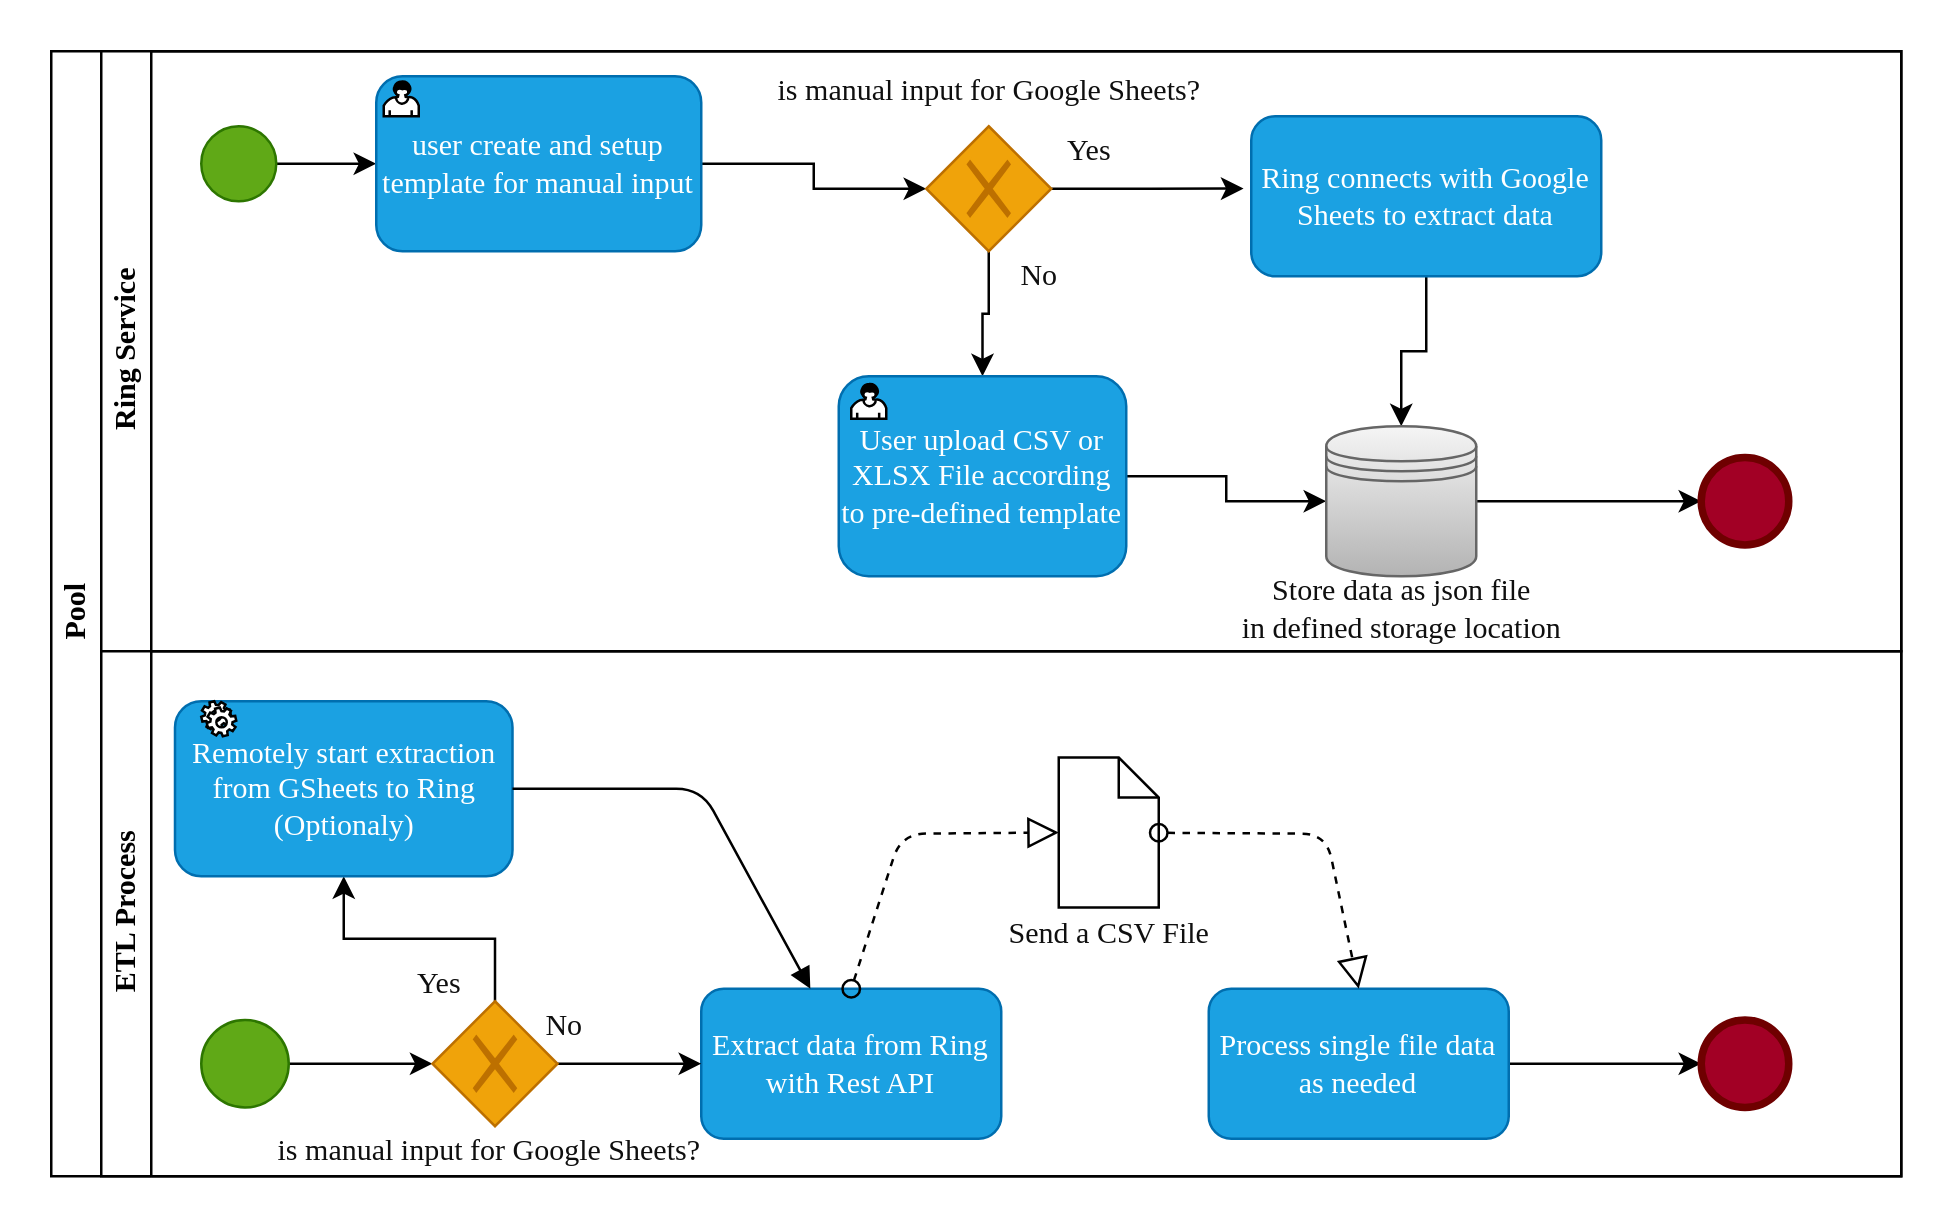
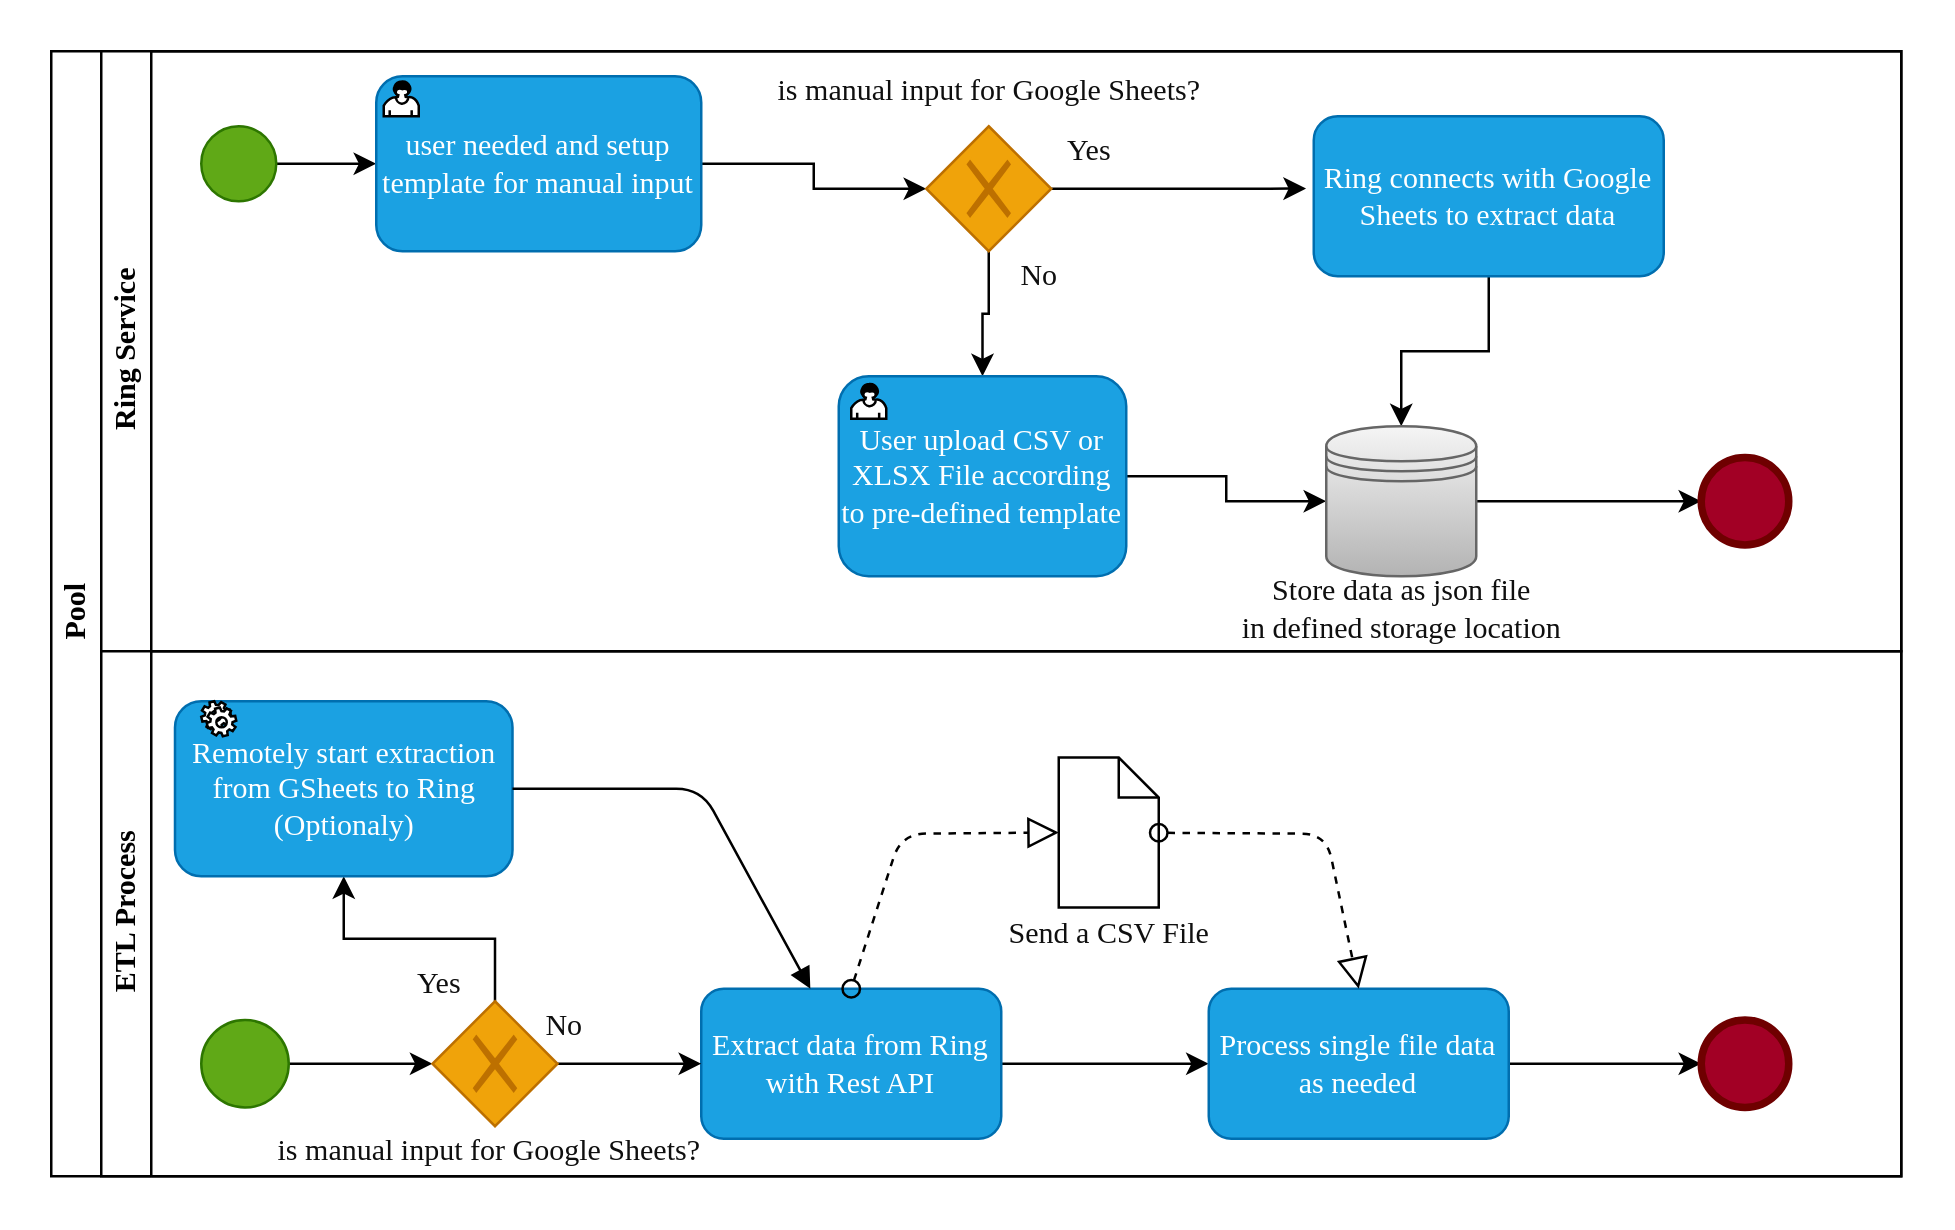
(539, 164) -> (539, 164)
(1426, 196) -> (1489, 196)
none -> (1097, 1064)
